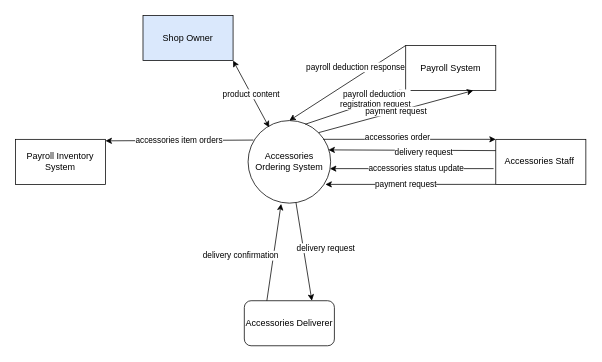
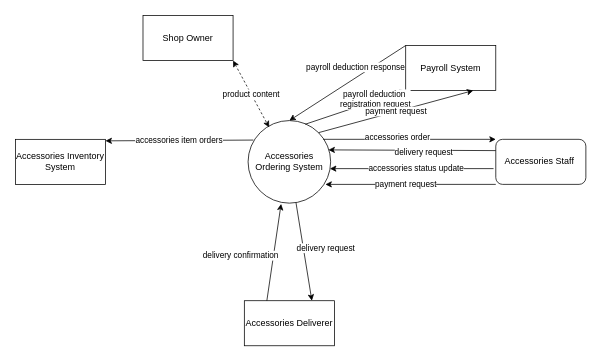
(188, 38) -> (188, 38)
(259, 110) -> (259, 110)
(60, 162) -> (60, 162)
(540, 162) -> (540, 162)
(289, 323) -> (289, 323)
